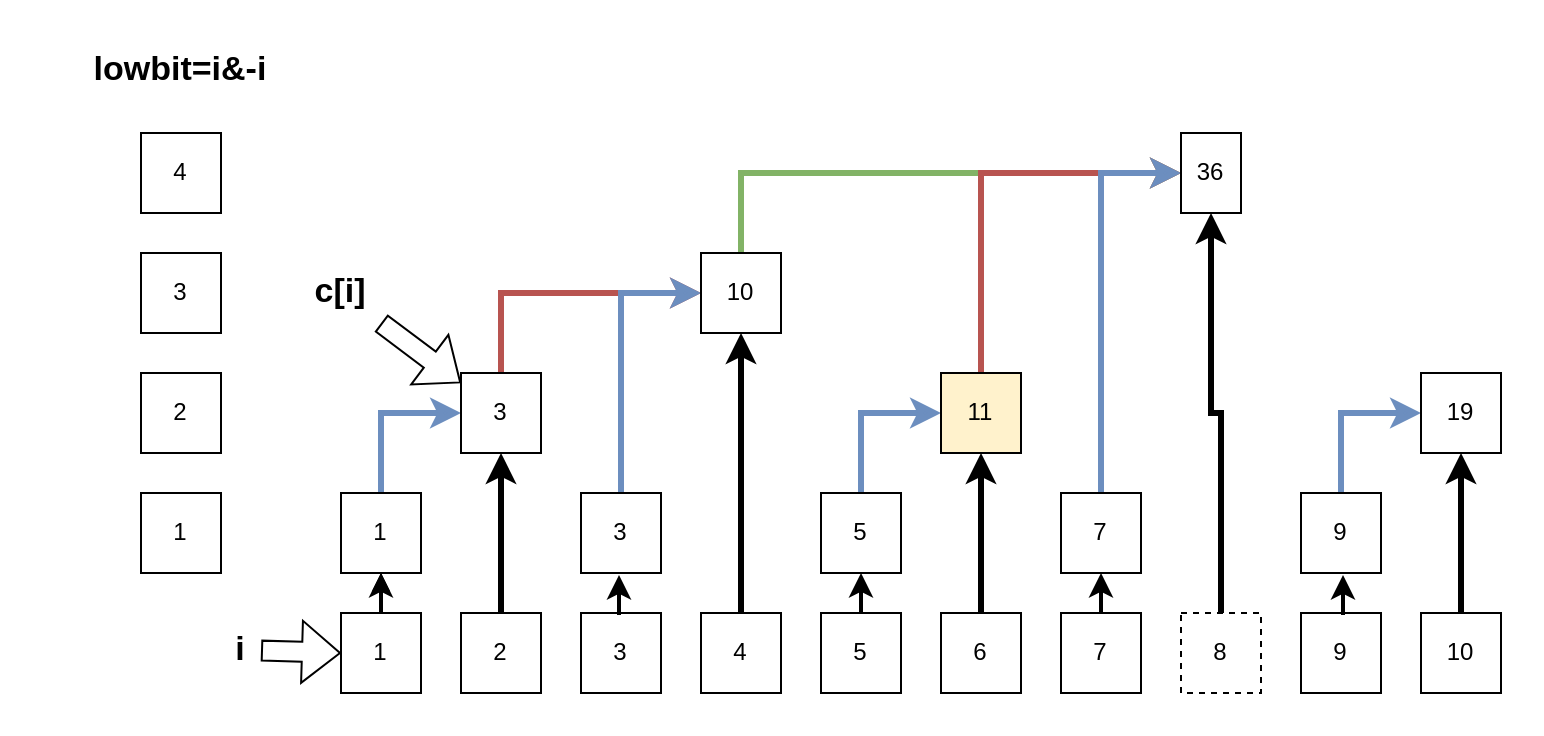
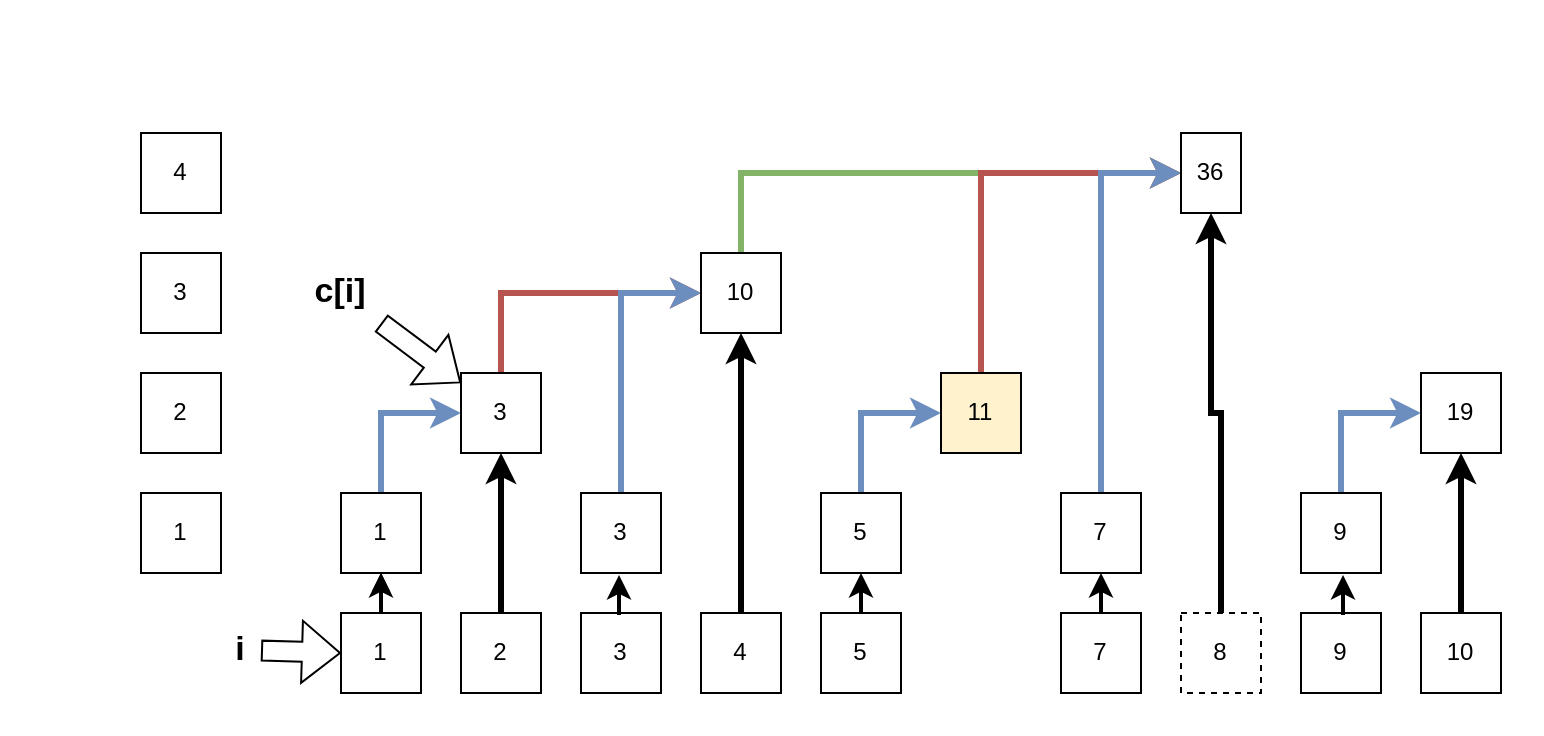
(181, 71) -> none
(981, 544) -> none
(981, 653) -> none
